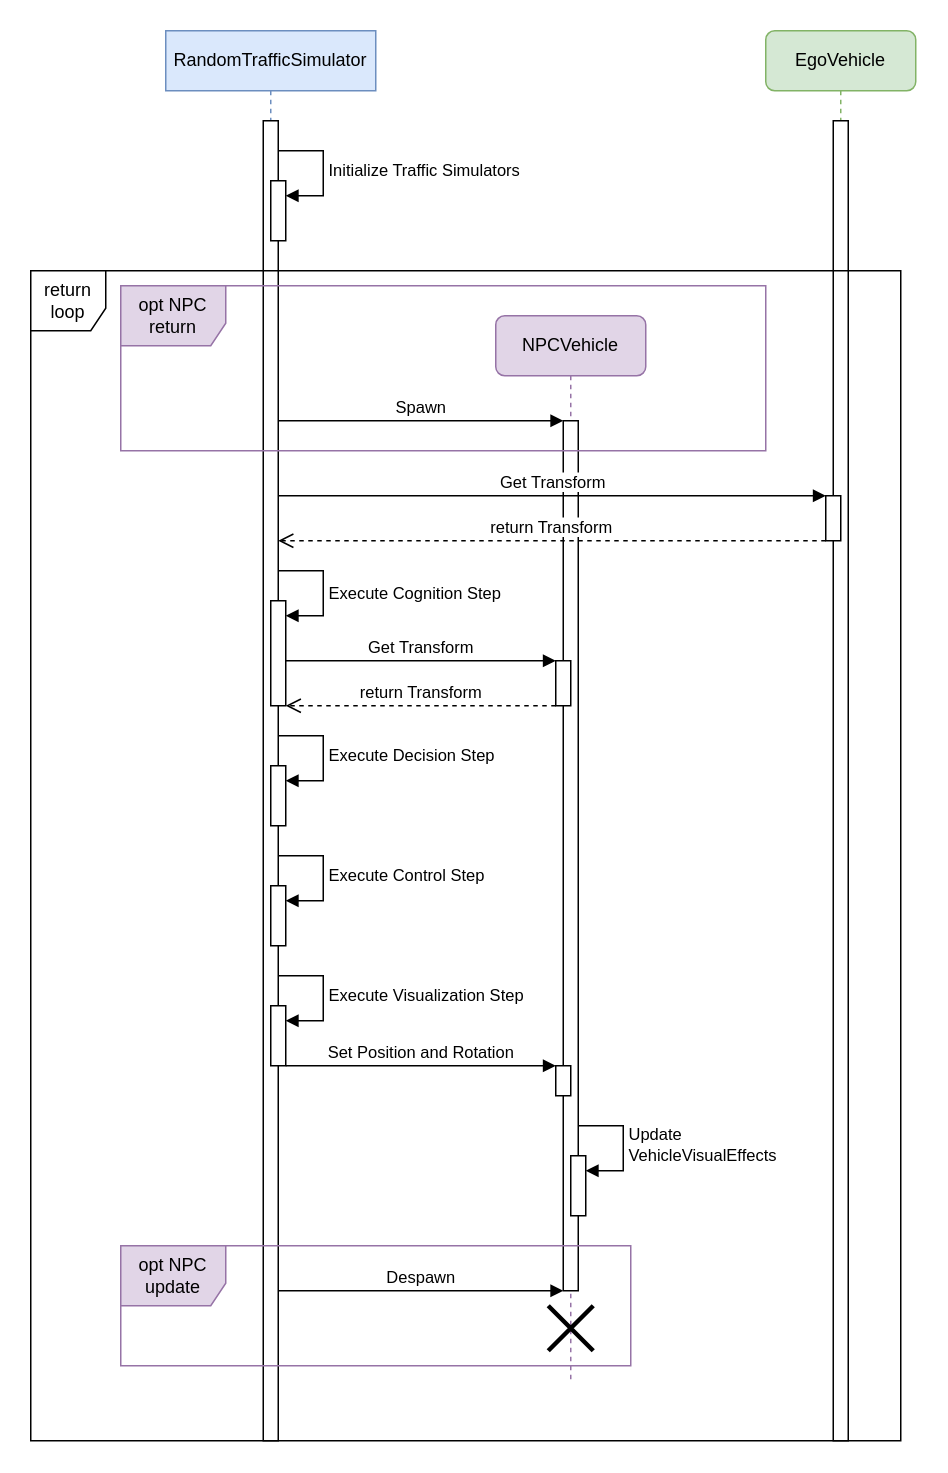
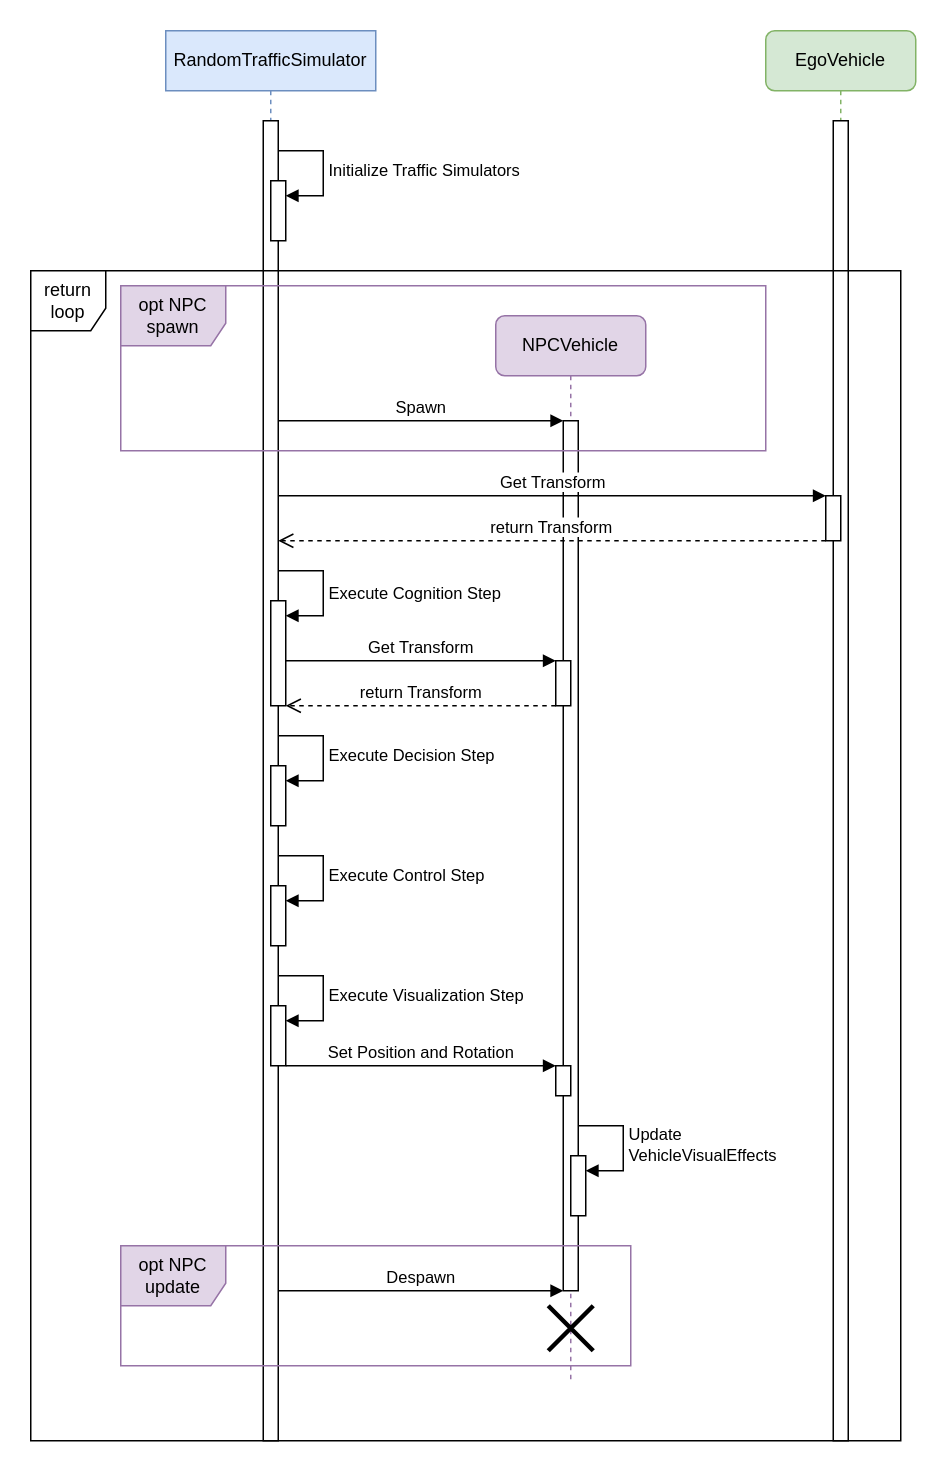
(173, 316) -> (173, 316)
